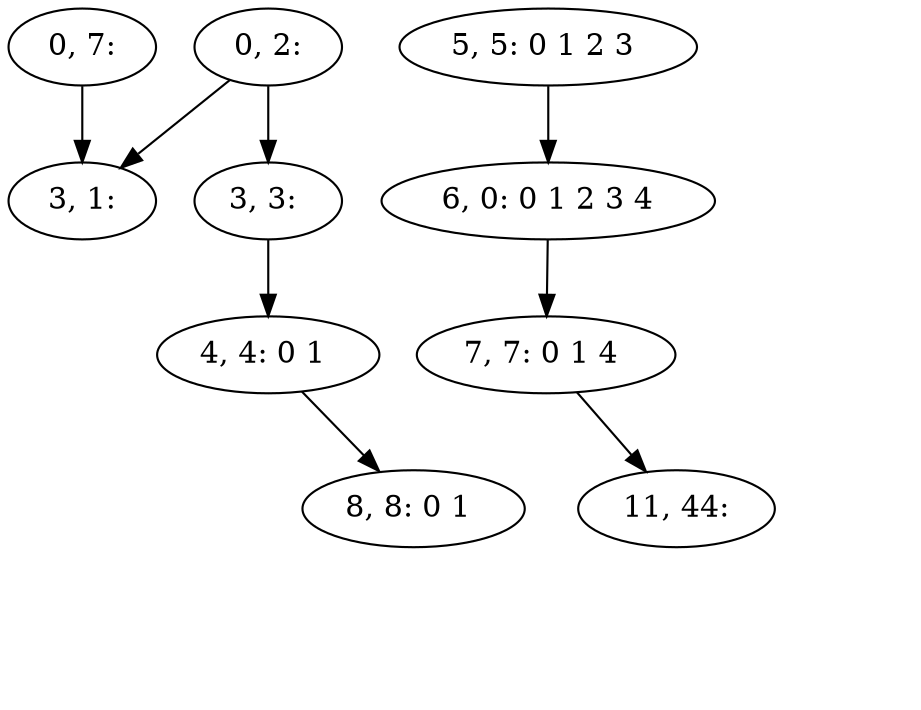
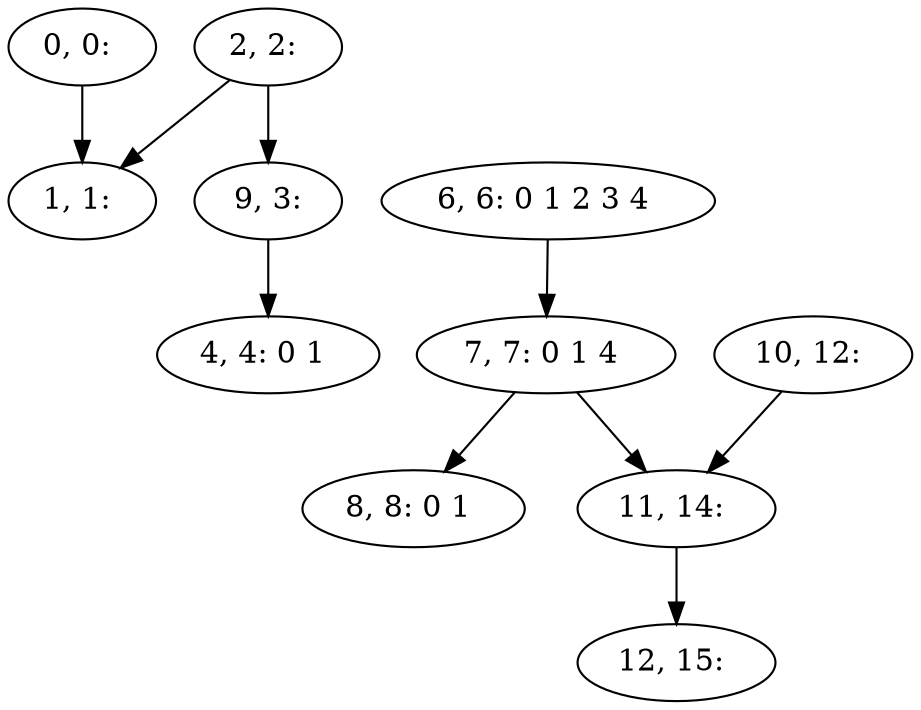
(82, 47) -> (82, 47)
(268, 47) -> (268, 47)
(548, 47) -> none
(82, 201) -> (82, 201)
(268, 201) -> (268, 201)
(548, 201) -> (548, 201)
none -> (813, 355)
(333, 424) -> (487, 424)
(677, 509) -> (677, 509)
none -> (677, 663)
